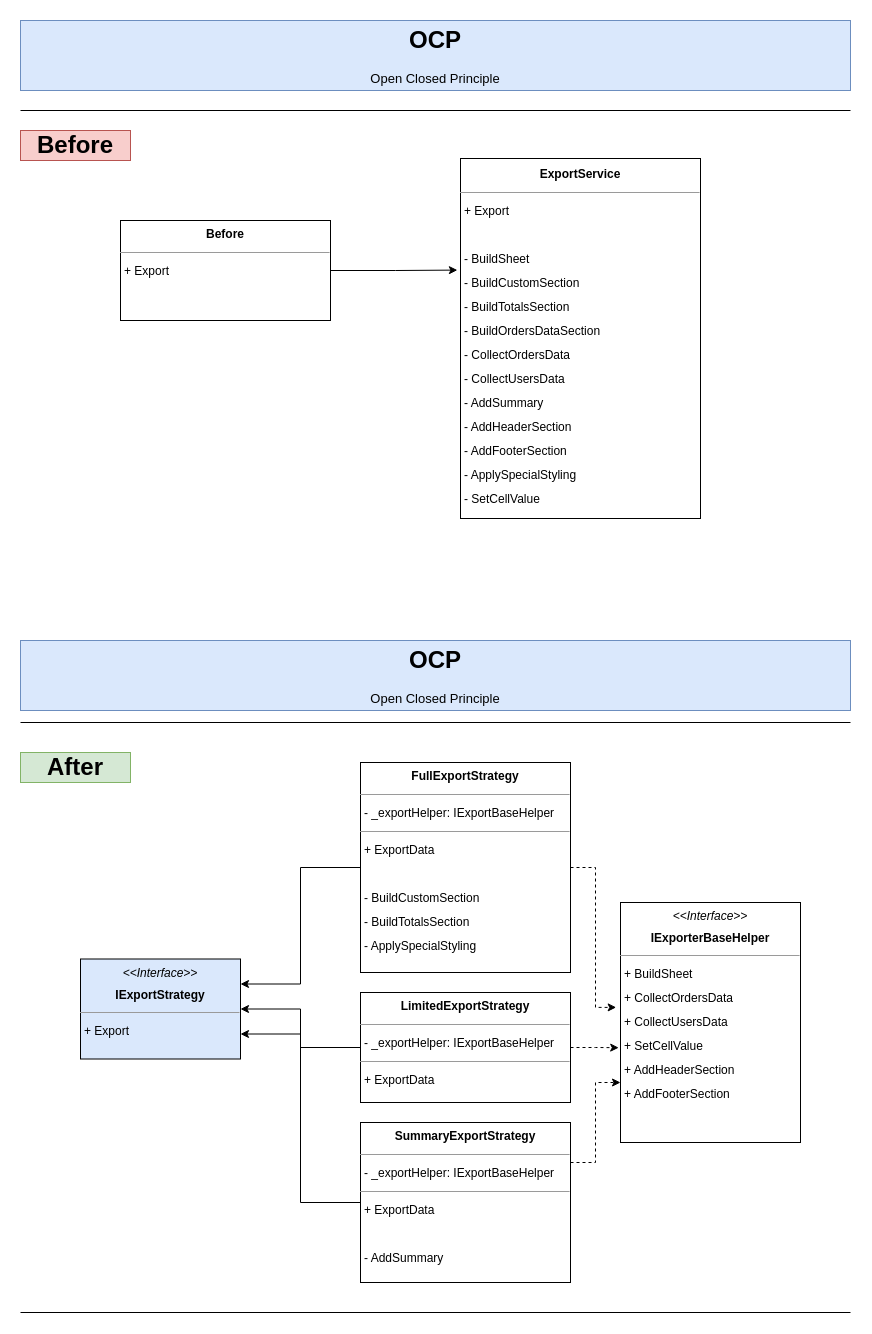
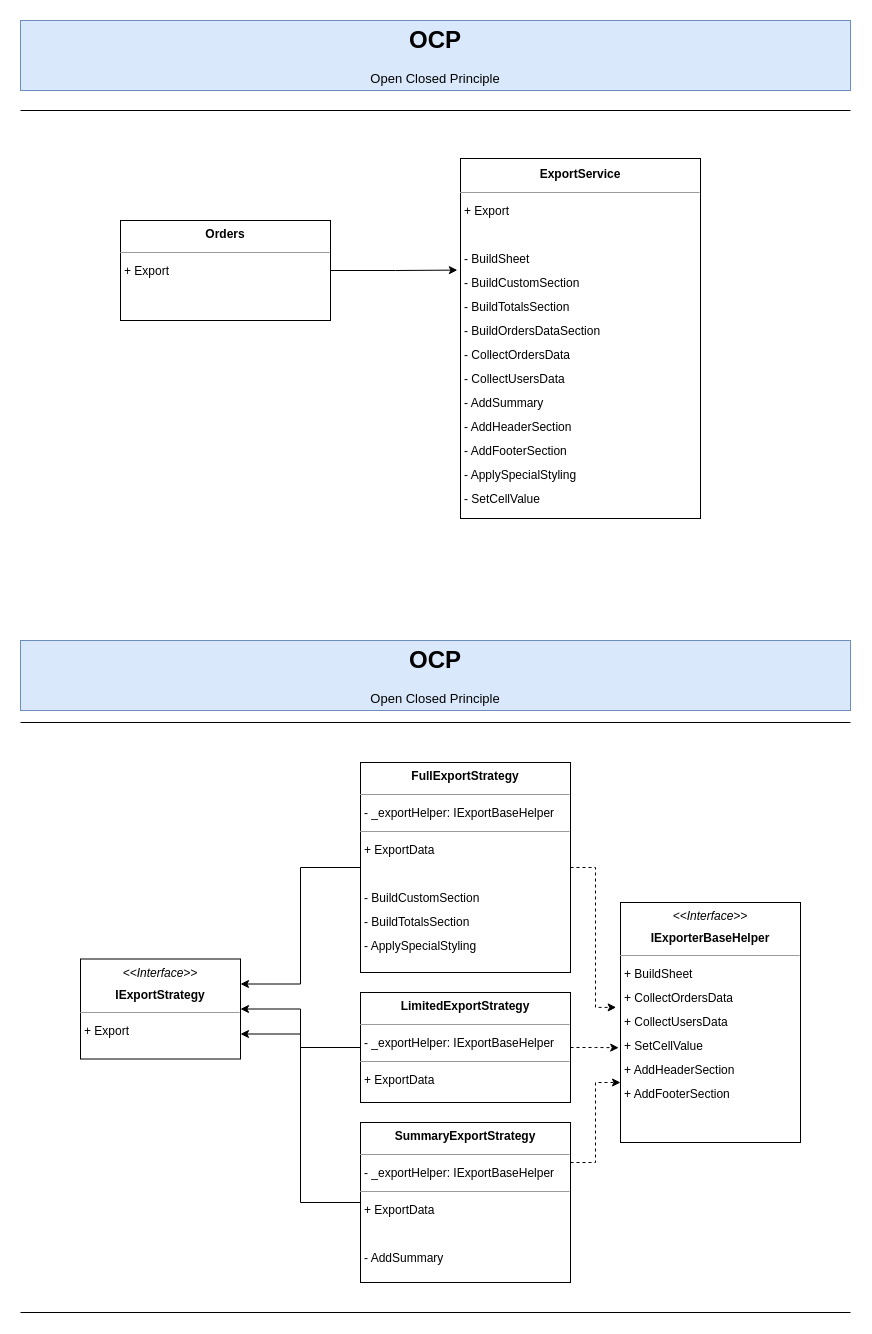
(76, 146) -> none
(146, 235) -> (146, 235)
(76, 768) -> none
(161, 1009) -> (161, 1009)
